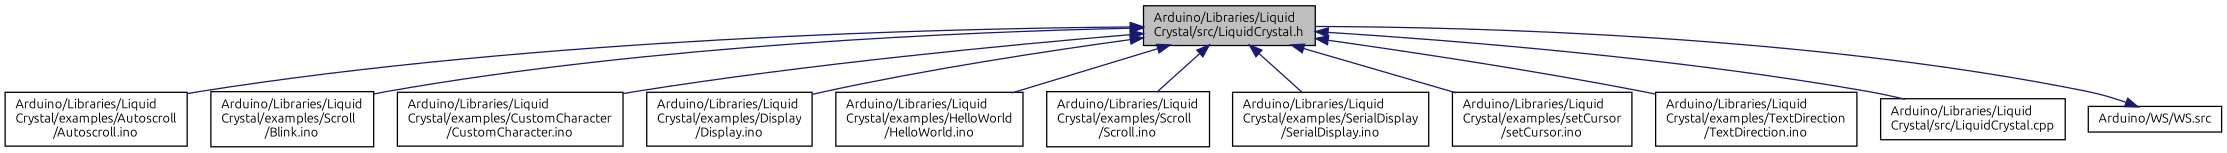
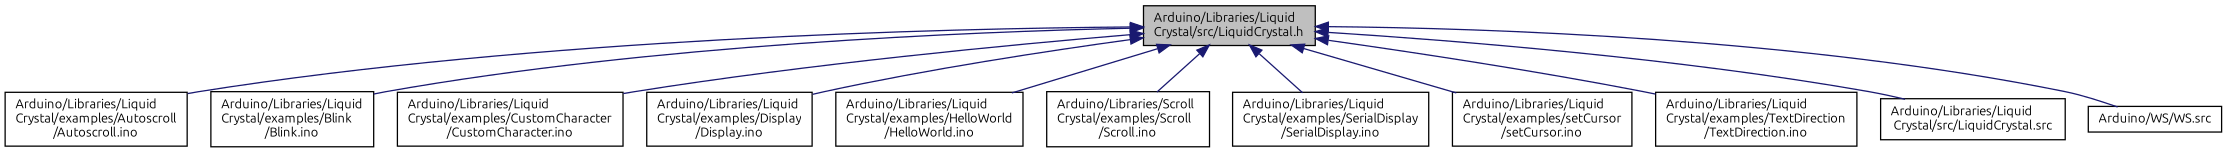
(1723, 43) -> (1726, 45)
(292, 119) -> (292, 119)
(1128, 119) -> (1128, 119)
(1973, 119) -> (1973, 119)
